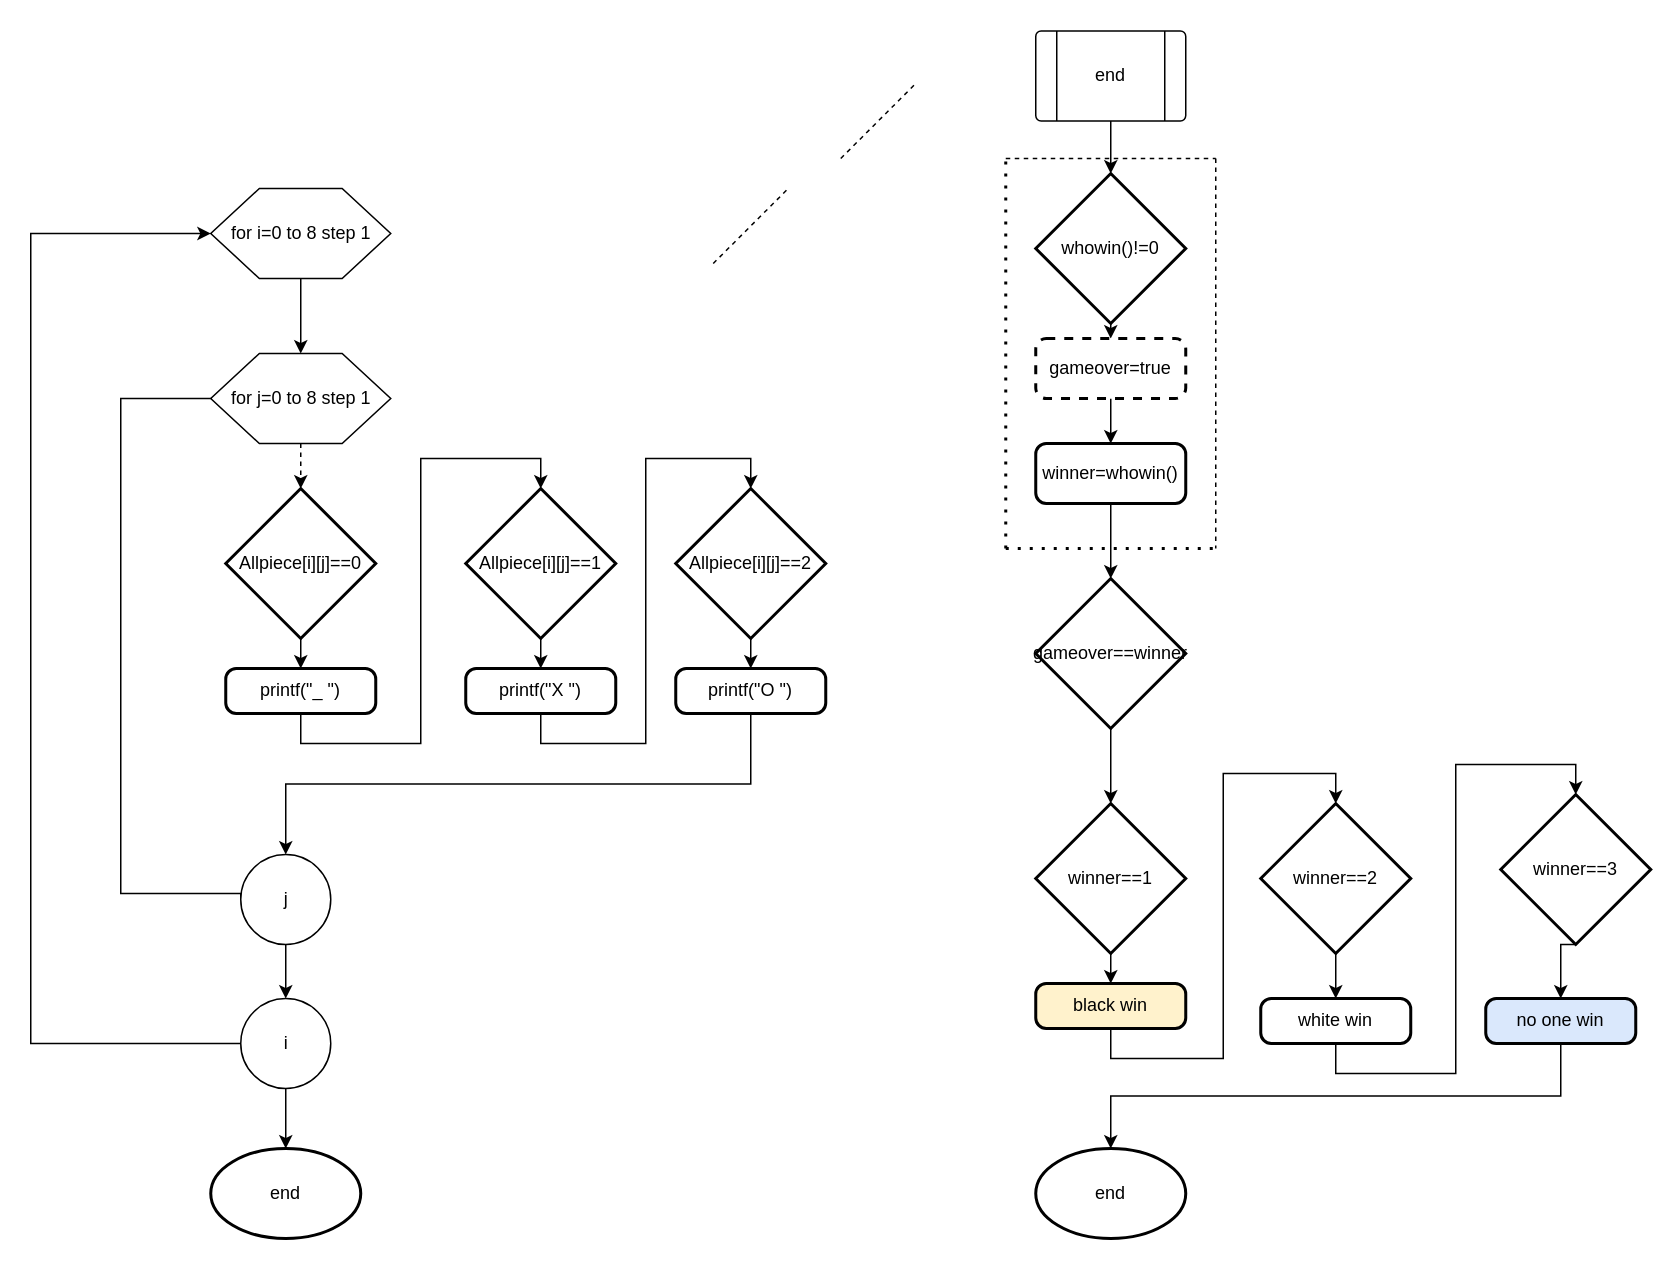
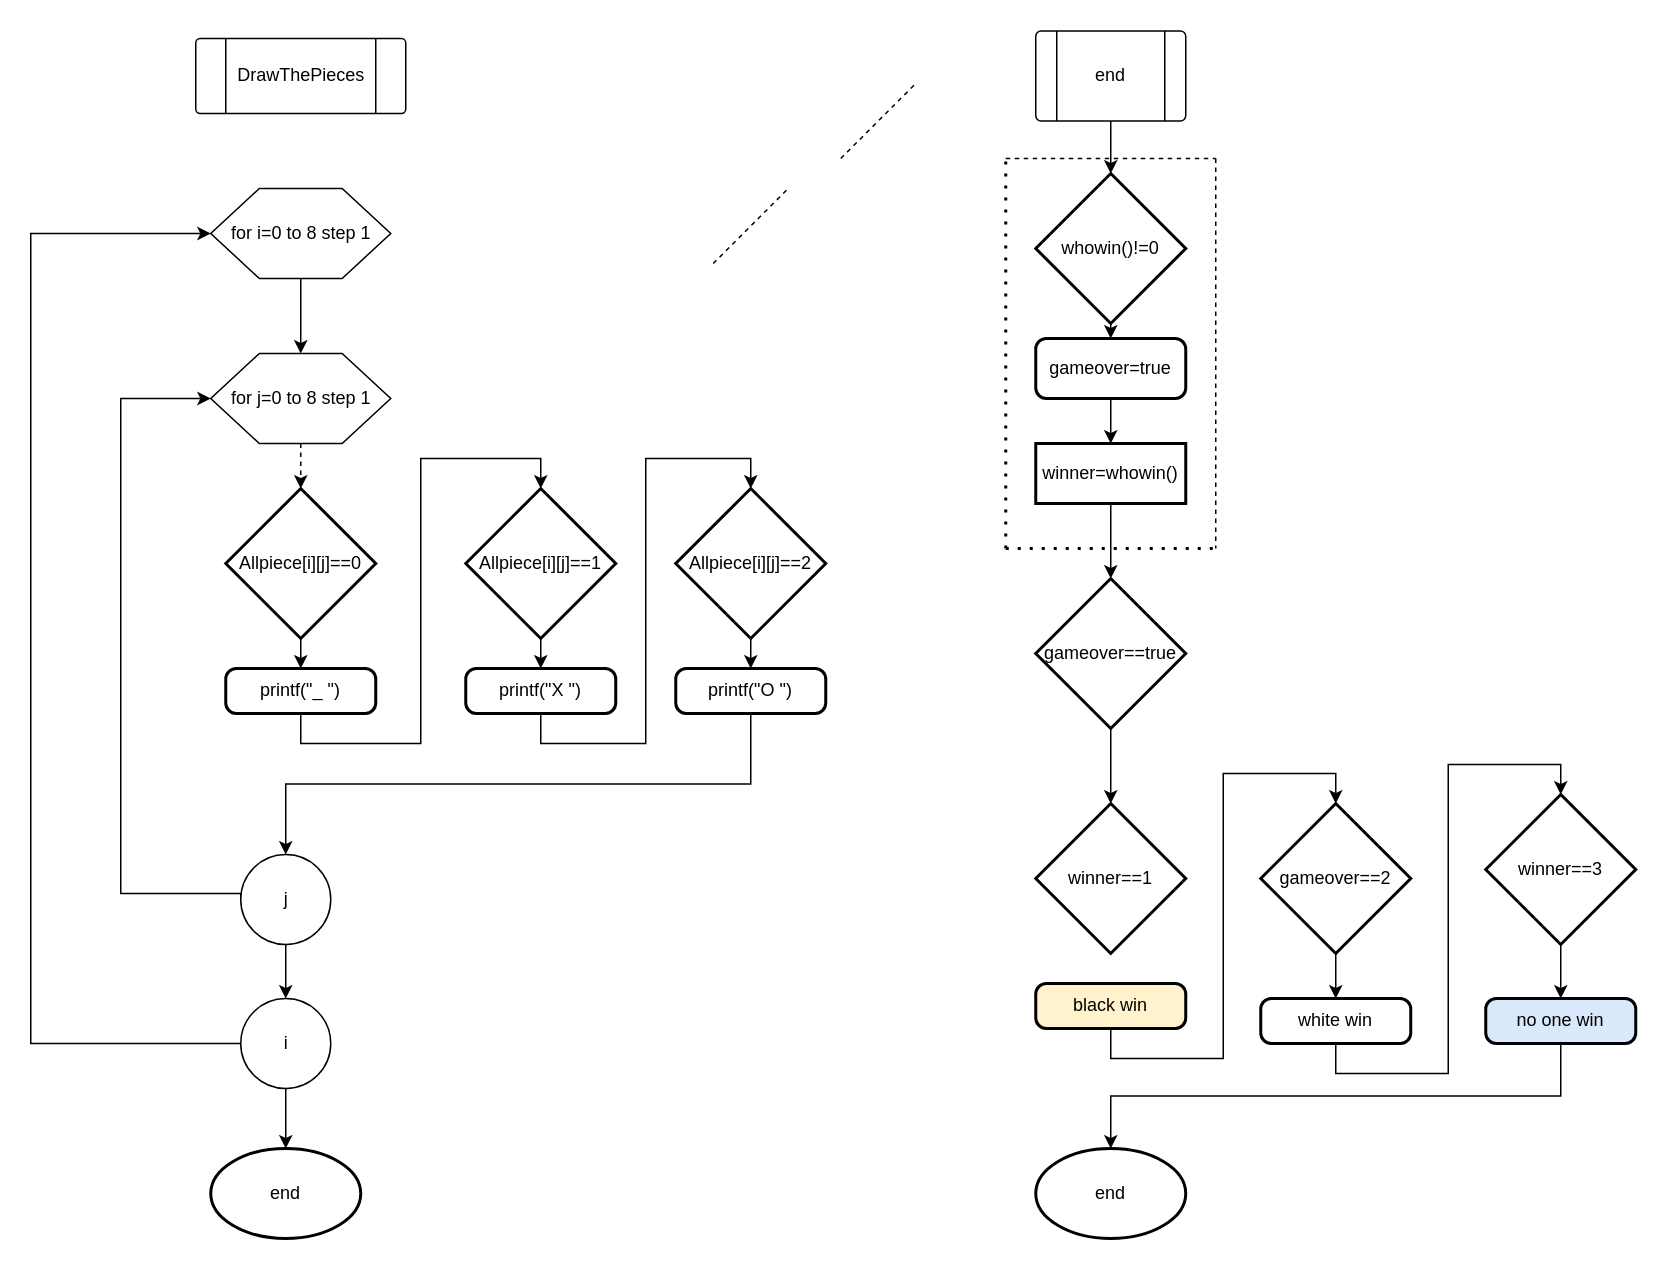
none -> (301, 76)
(1111, 368) -> (1111, 368)
(203, 398) -> (199, 398)
(1111, 473) -> (1111, 473)
(1111, 653) -> (1111, 653)
(1576, 869) -> (1561, 869)
(1336, 878) -> (1336, 878)
(1111, 963) -> none
